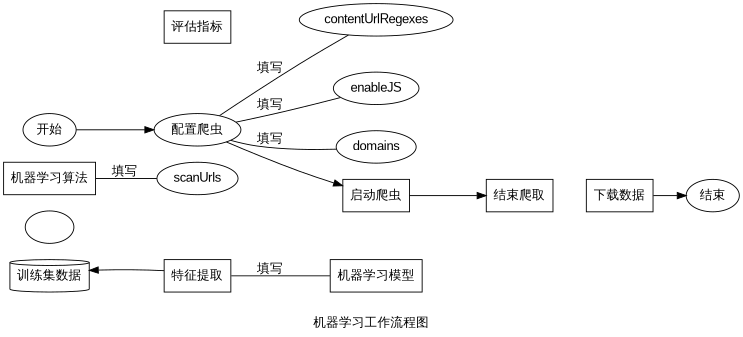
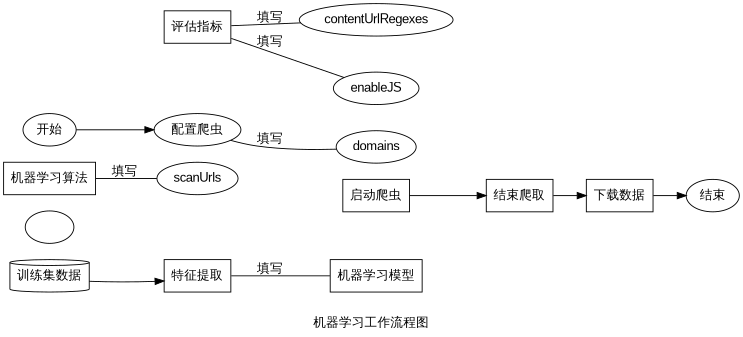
(283, 74) -> (266, 24)
(288, 111) -> (288, 58)
(280, 164) -> none
none -> (565, 196)
(131, 270) -> (122, 282)
